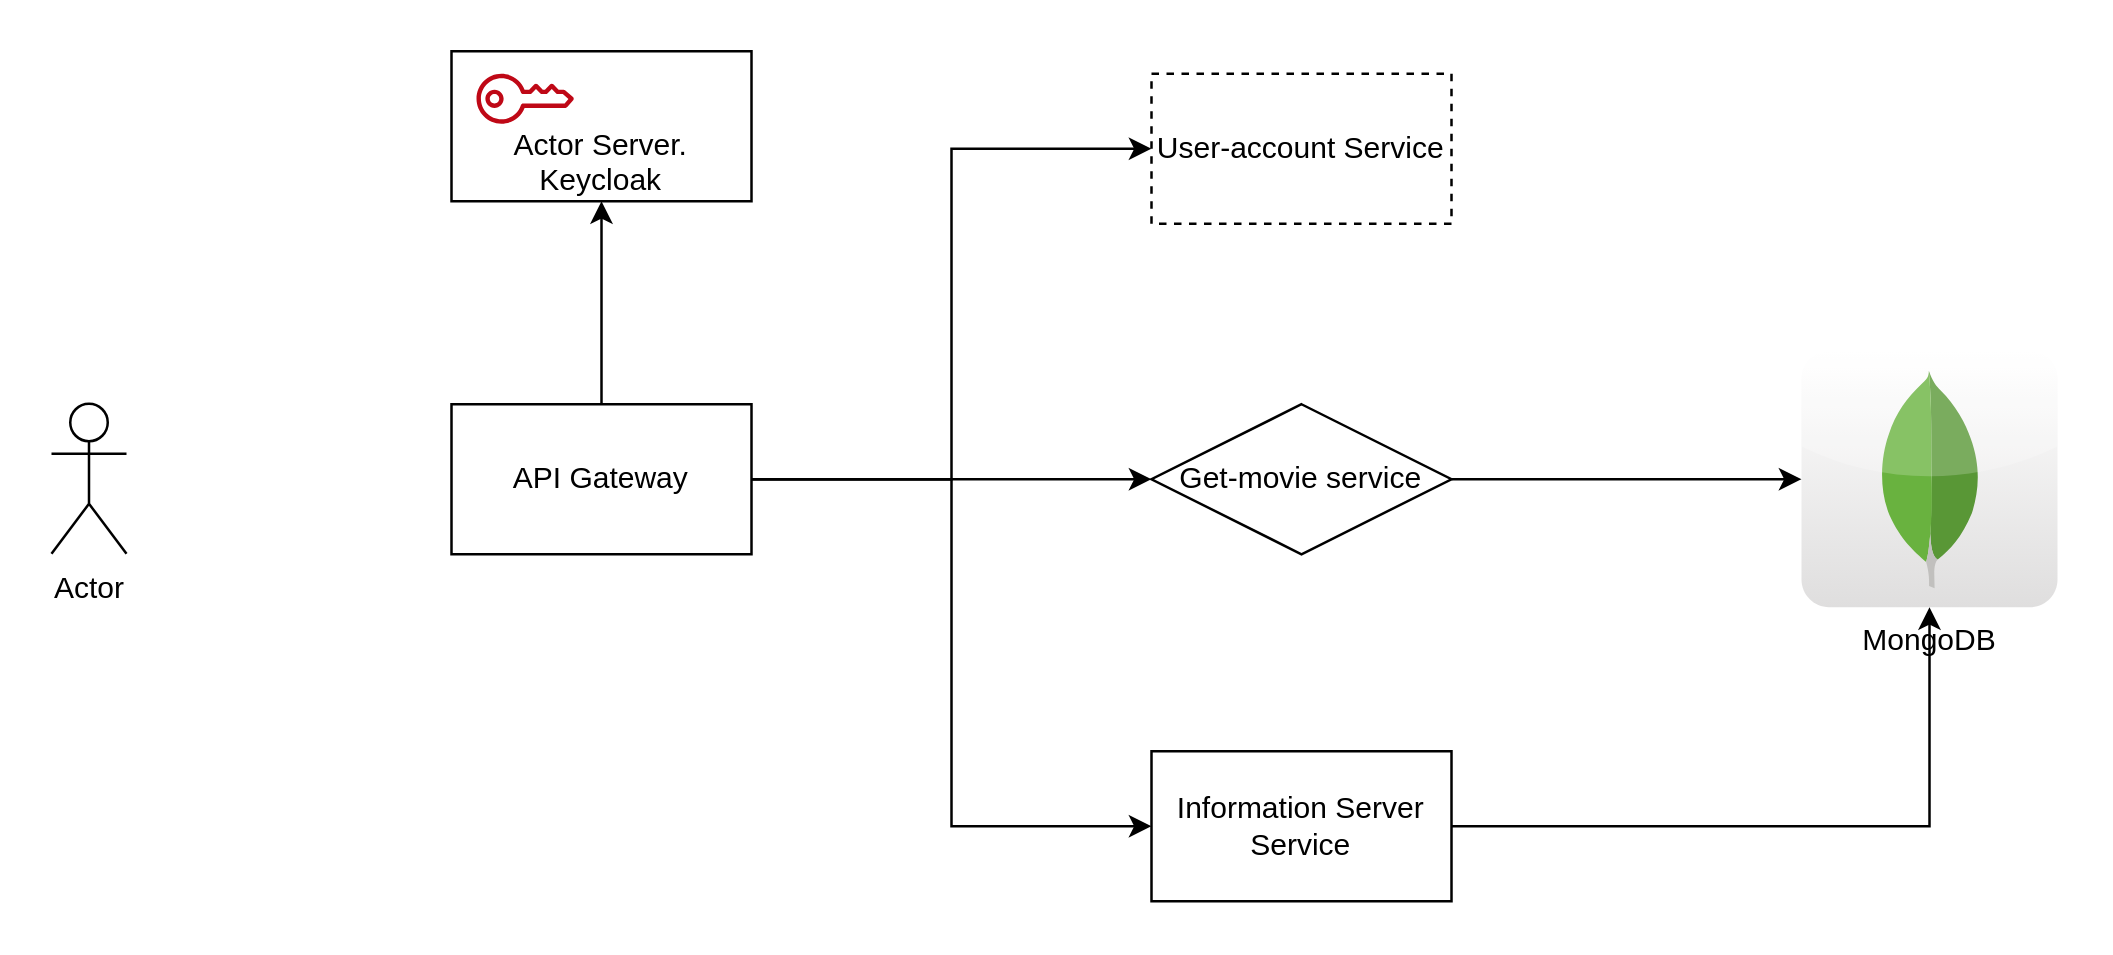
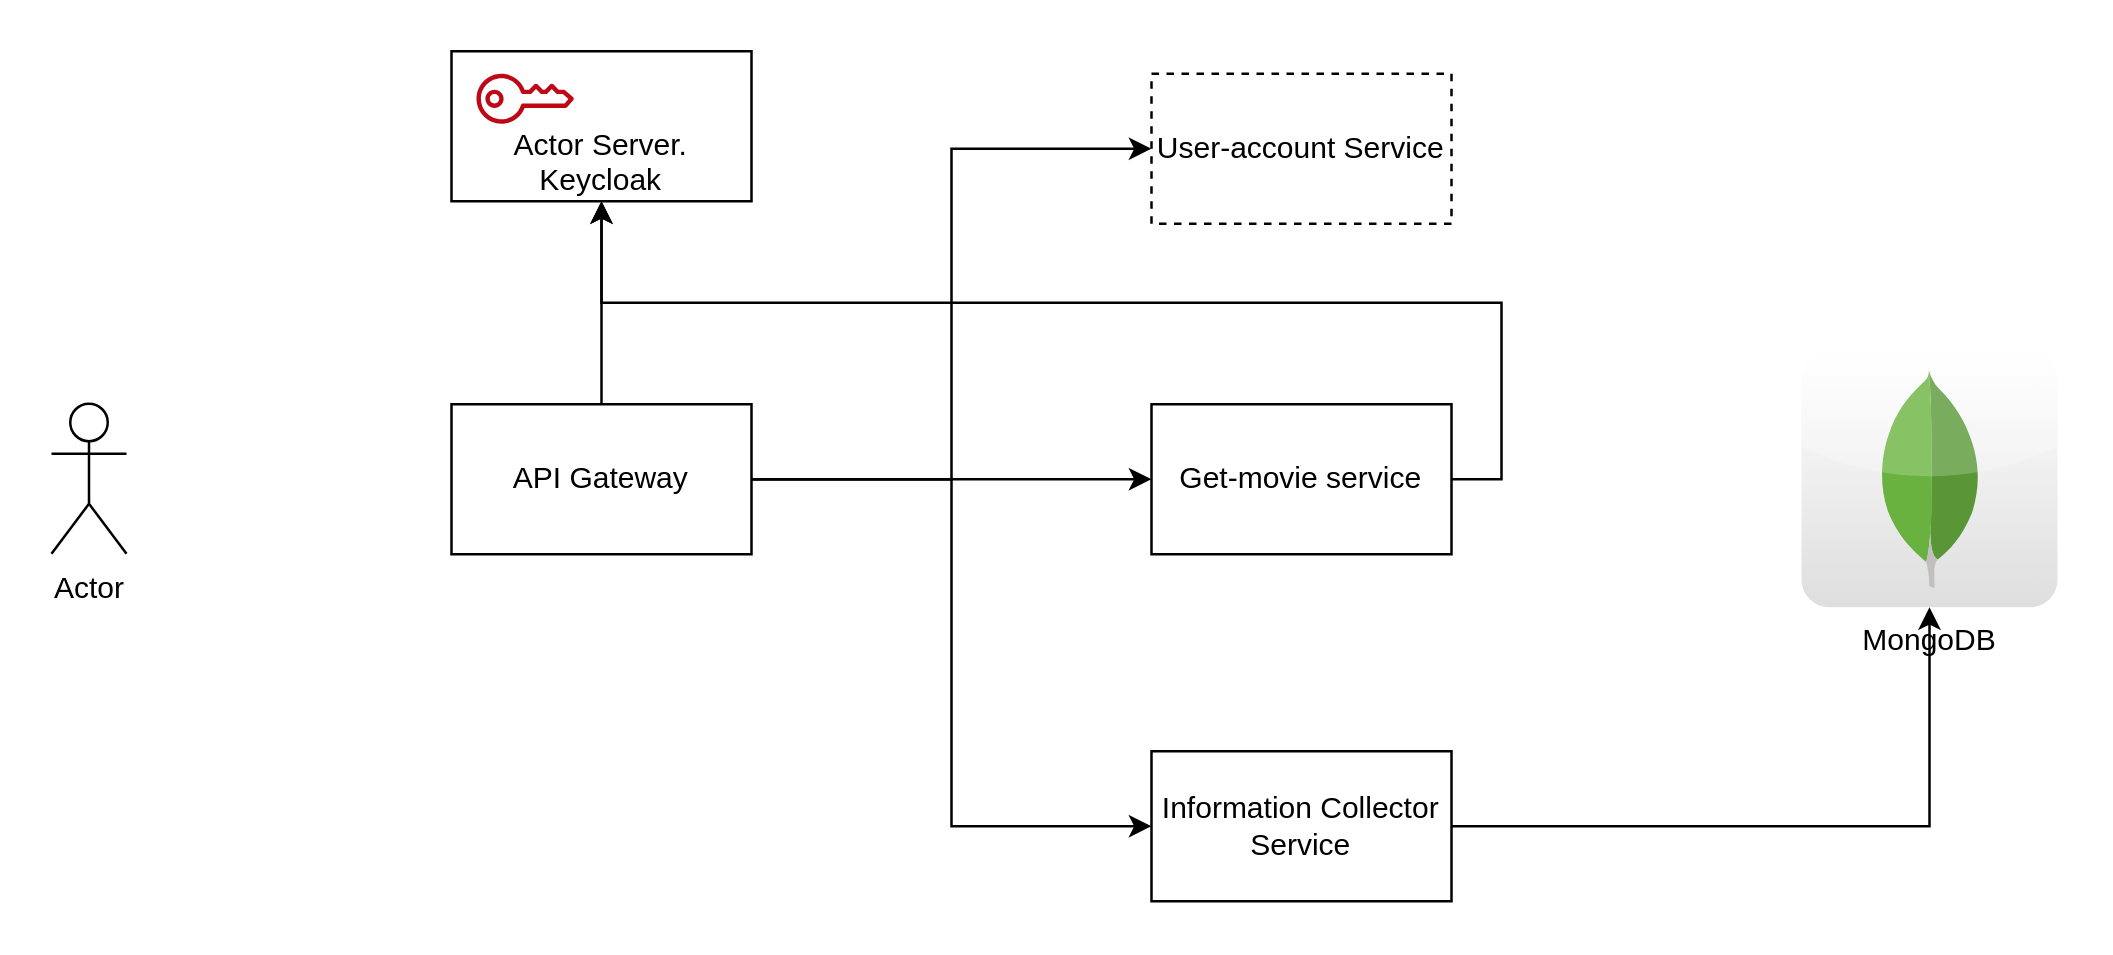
(1301, 479) -> (1301, 479)
(1641, 479) -> (1318, 303)
(1301, 826) -> (1301, 826)
